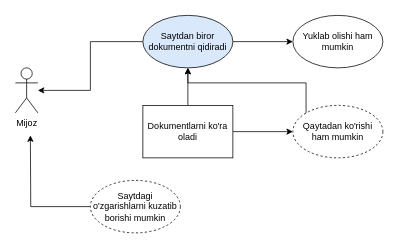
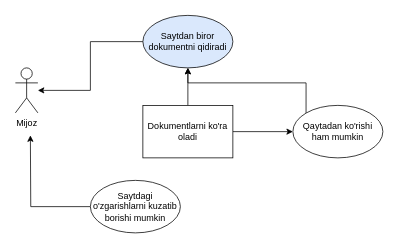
(260, 42) -> none
(338, 42) -> none
(338, 132) -> (338, 132)
(135, 207) -> (135, 207)
